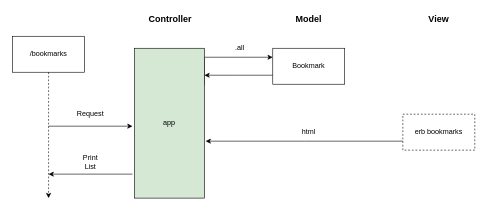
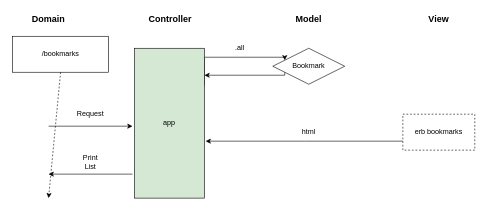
none -> (48, 18)
(48, 54) -> (60, 54)
(309, 66) -> (309, 66)
